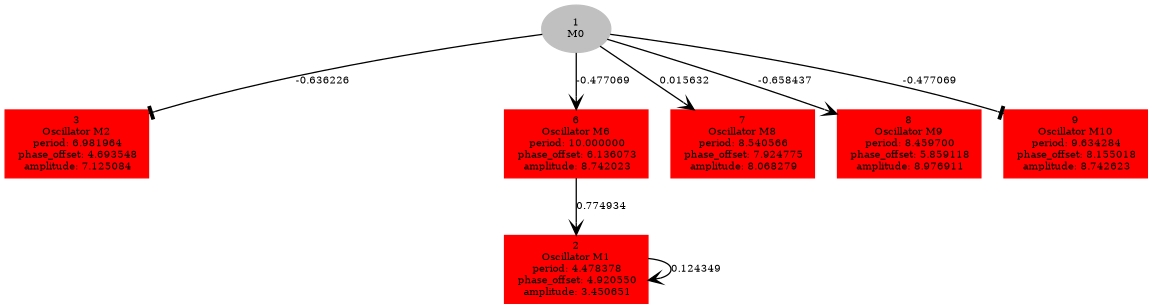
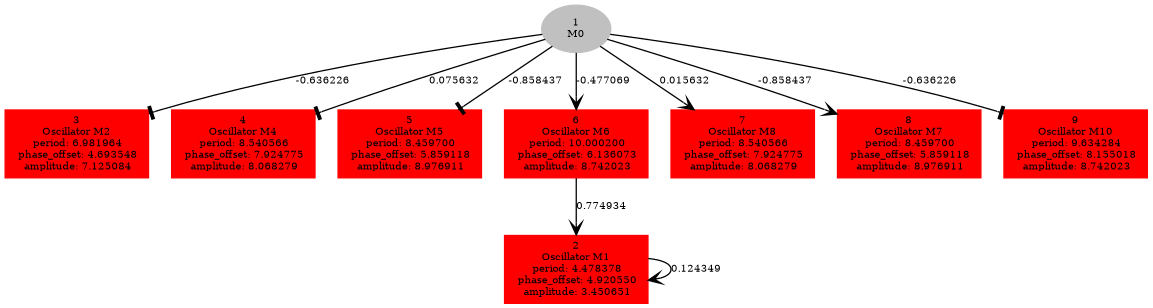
(787, 81) -> (787, 81)
(932, 81) -> (932, 81)
(909, 132) -> (909, 132)
(576, 143) -> (576, 143)
none -> (243, 144)
none -> (410, 144)
(1076, 166) -> (1076, 166)
